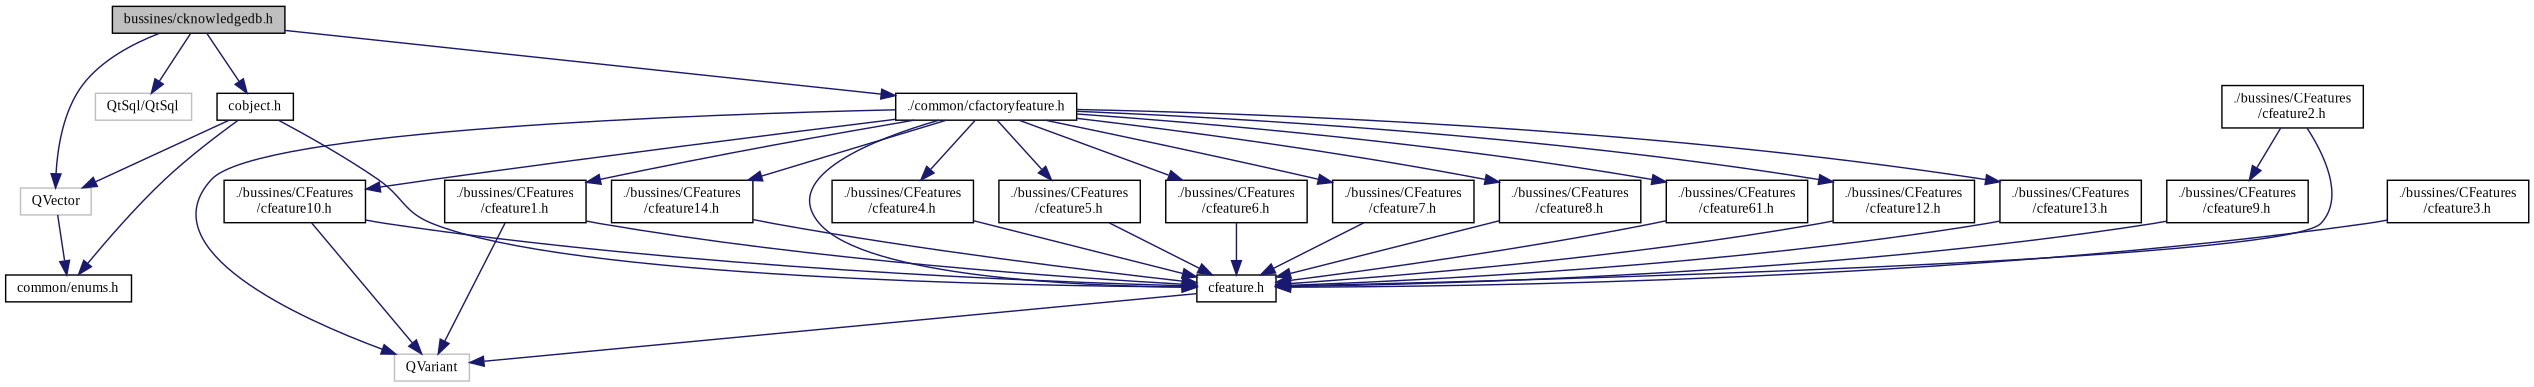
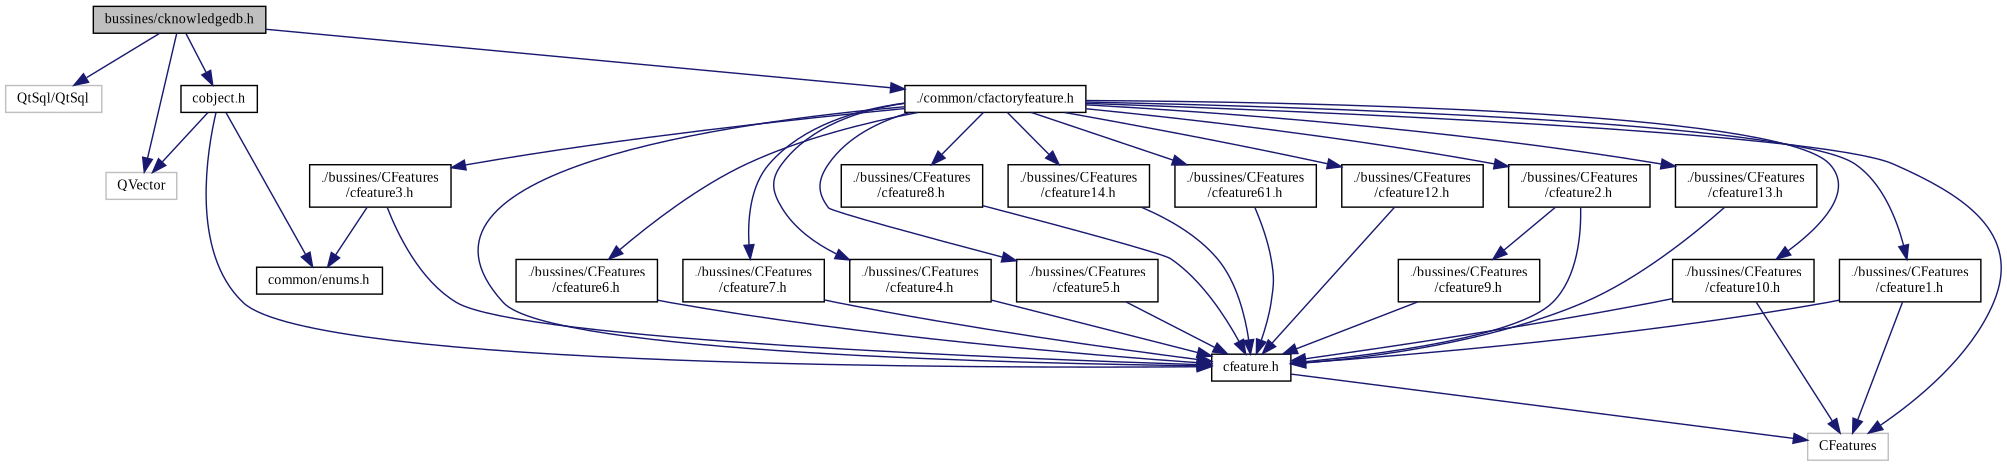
none -> (1291, 132)
none -> (641, 138)
(61, 238) -> (351, 231)
(432, 368) -> (1848, 447)
